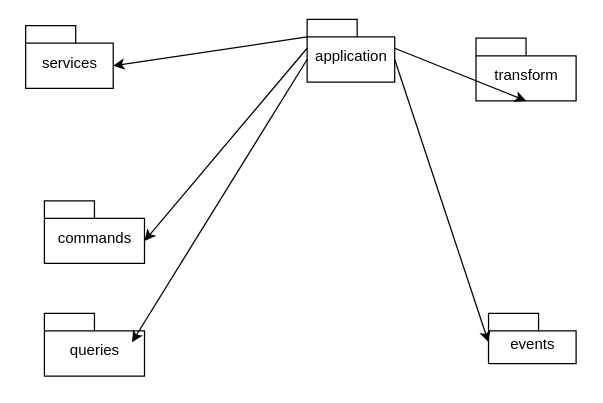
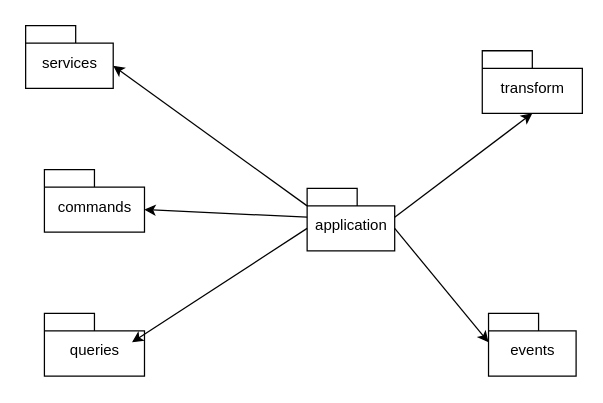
(351, 51) -> (351, 219)
(526, 69) -> (532, 82)
(94, 232) -> (94, 201)
(532, 338) -> (532, 344)
